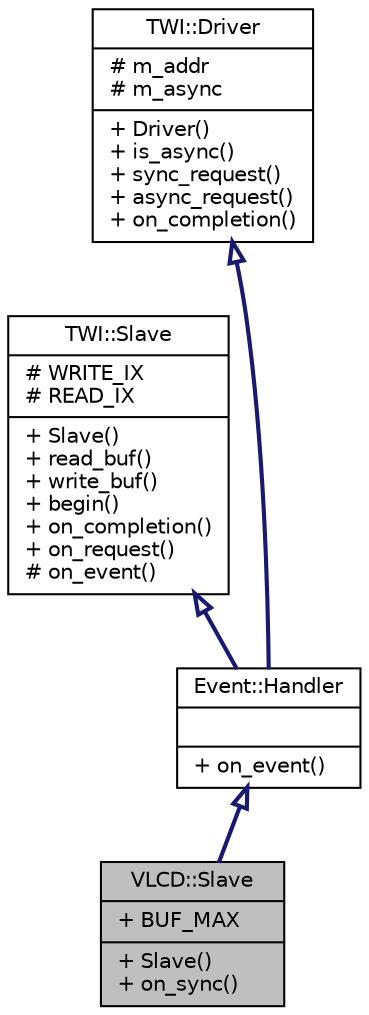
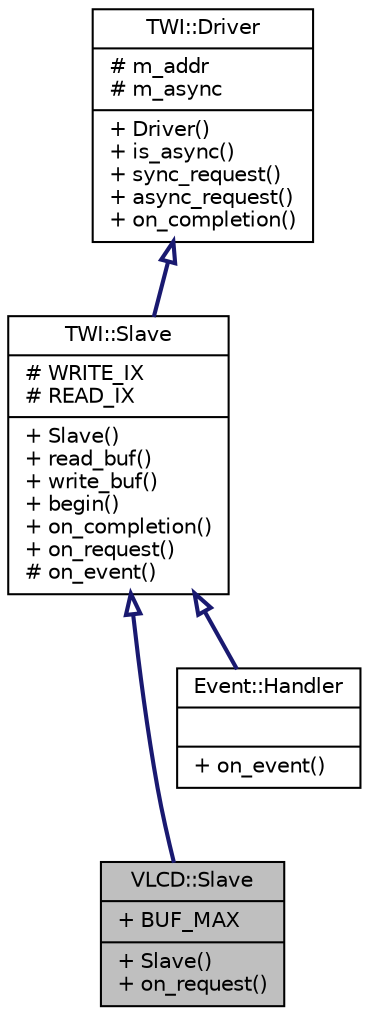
(261, 465) -> (161, 289)
(229, 835) -> (150, 739)
(178, 985) -> (193, 985)
